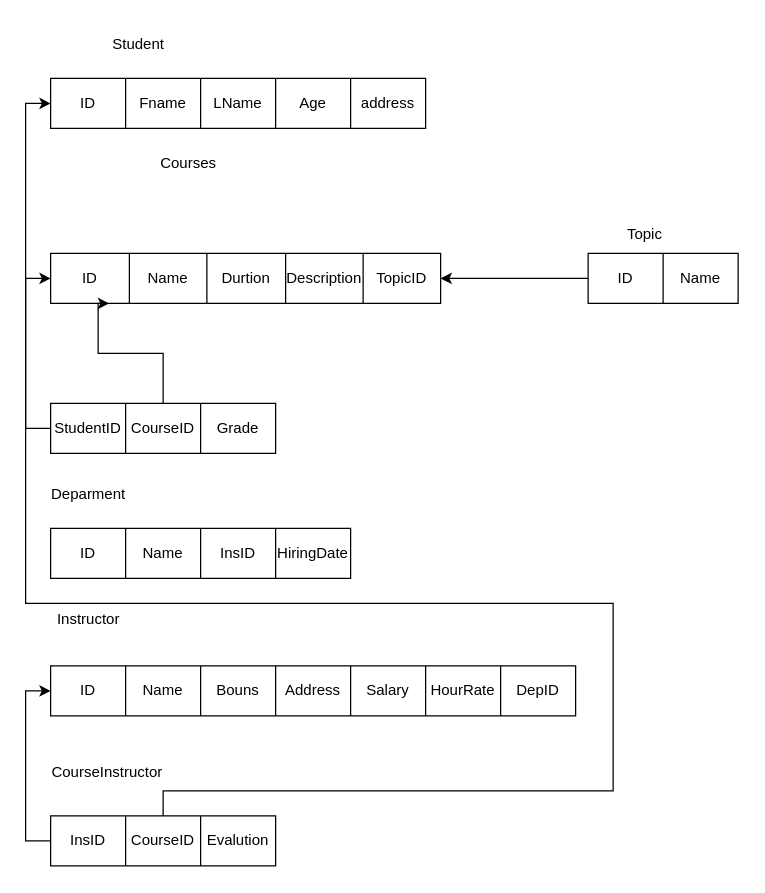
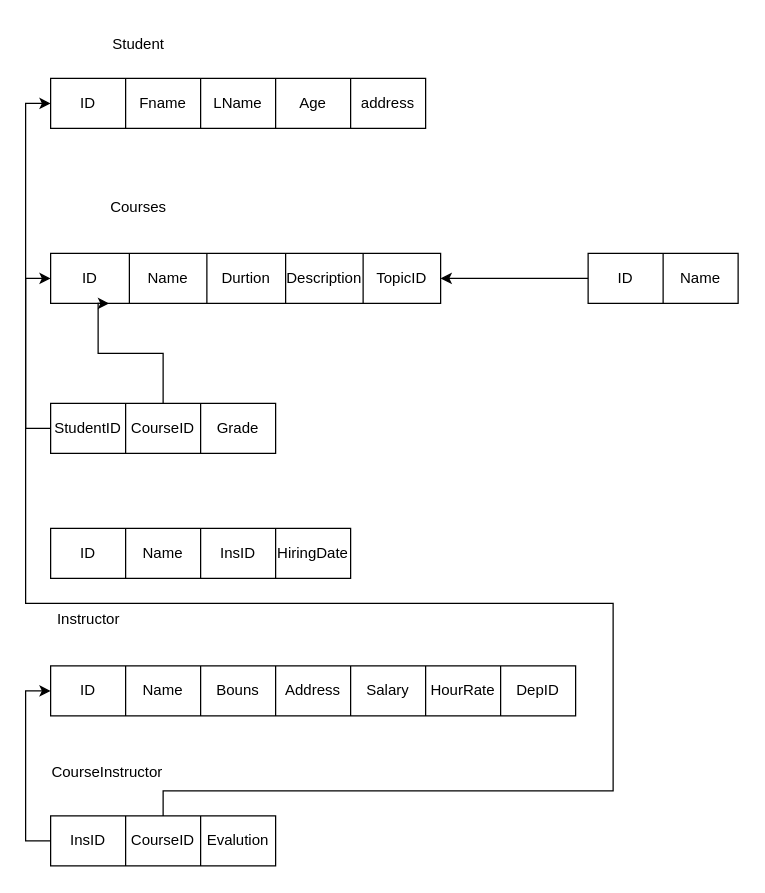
(188, 163) -> (138, 207)
(644, 234) -> none
(88, 494) -> none
